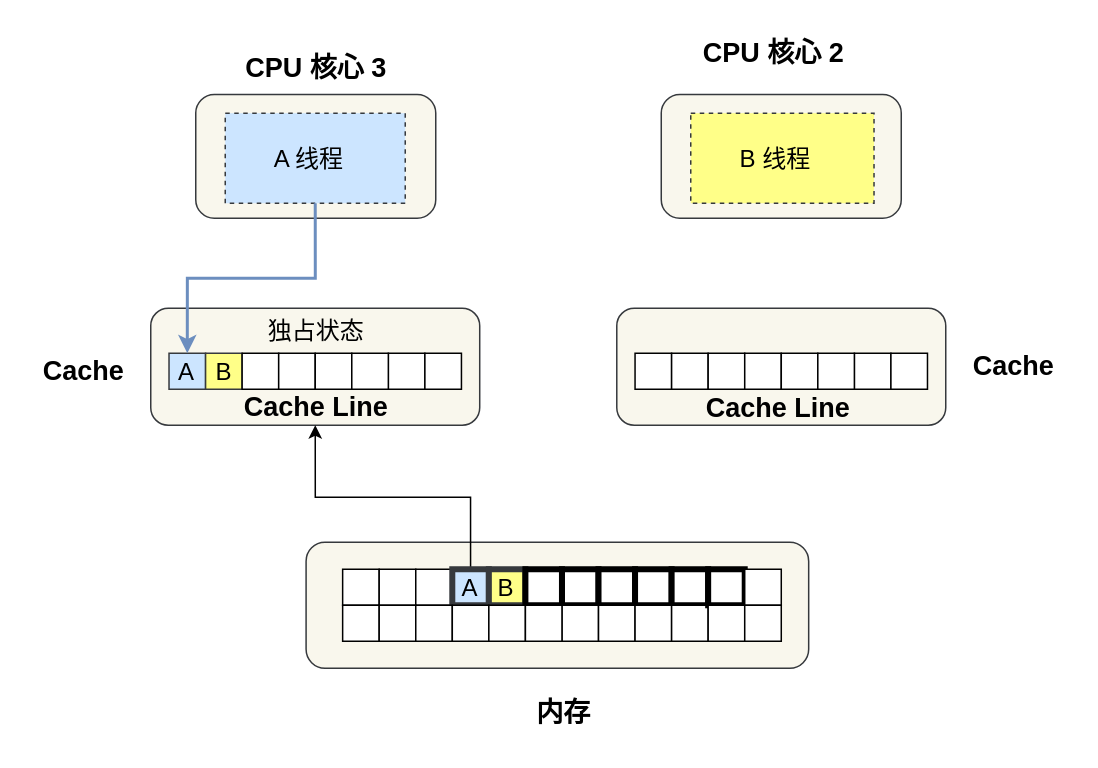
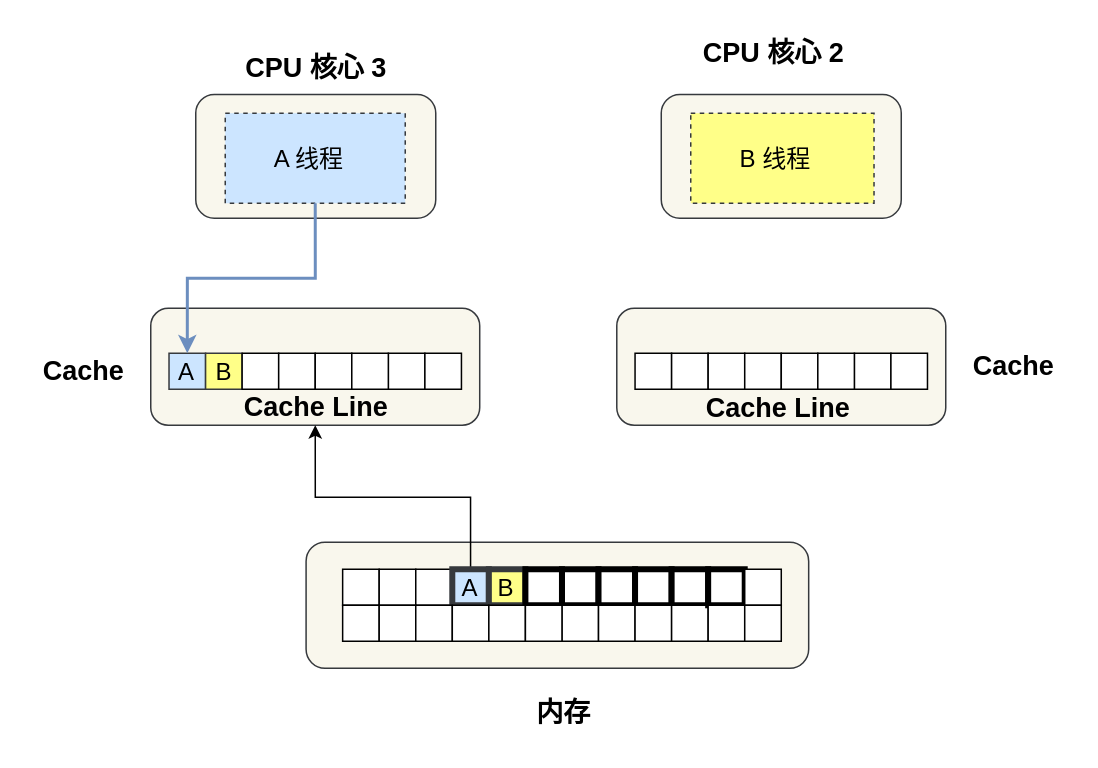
(315, 331) -> none
